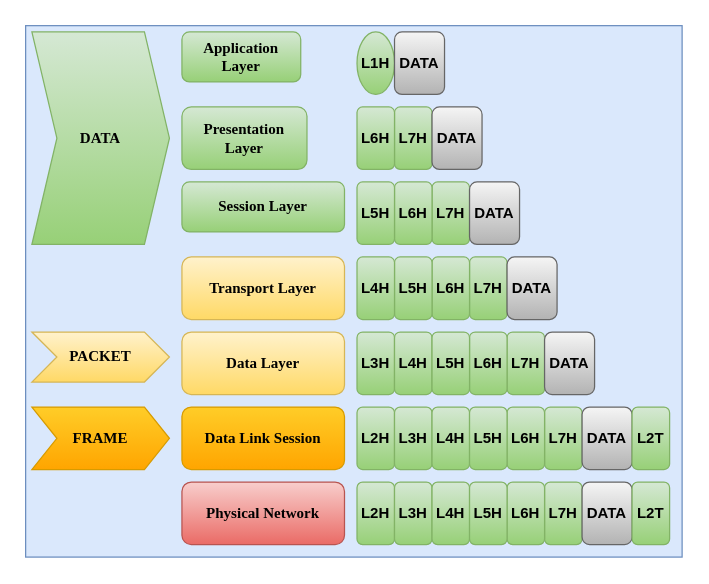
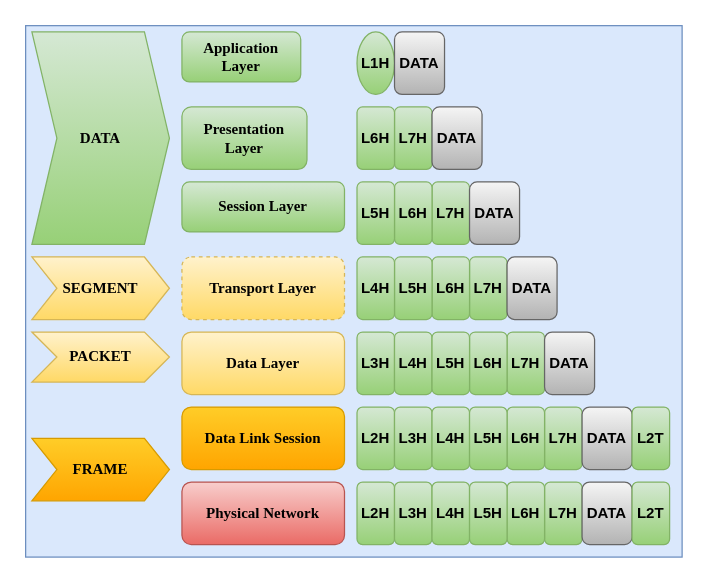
none -> (101, 288)
(263, 288) -> (263, 288)
(101, 438) -> (101, 469)
